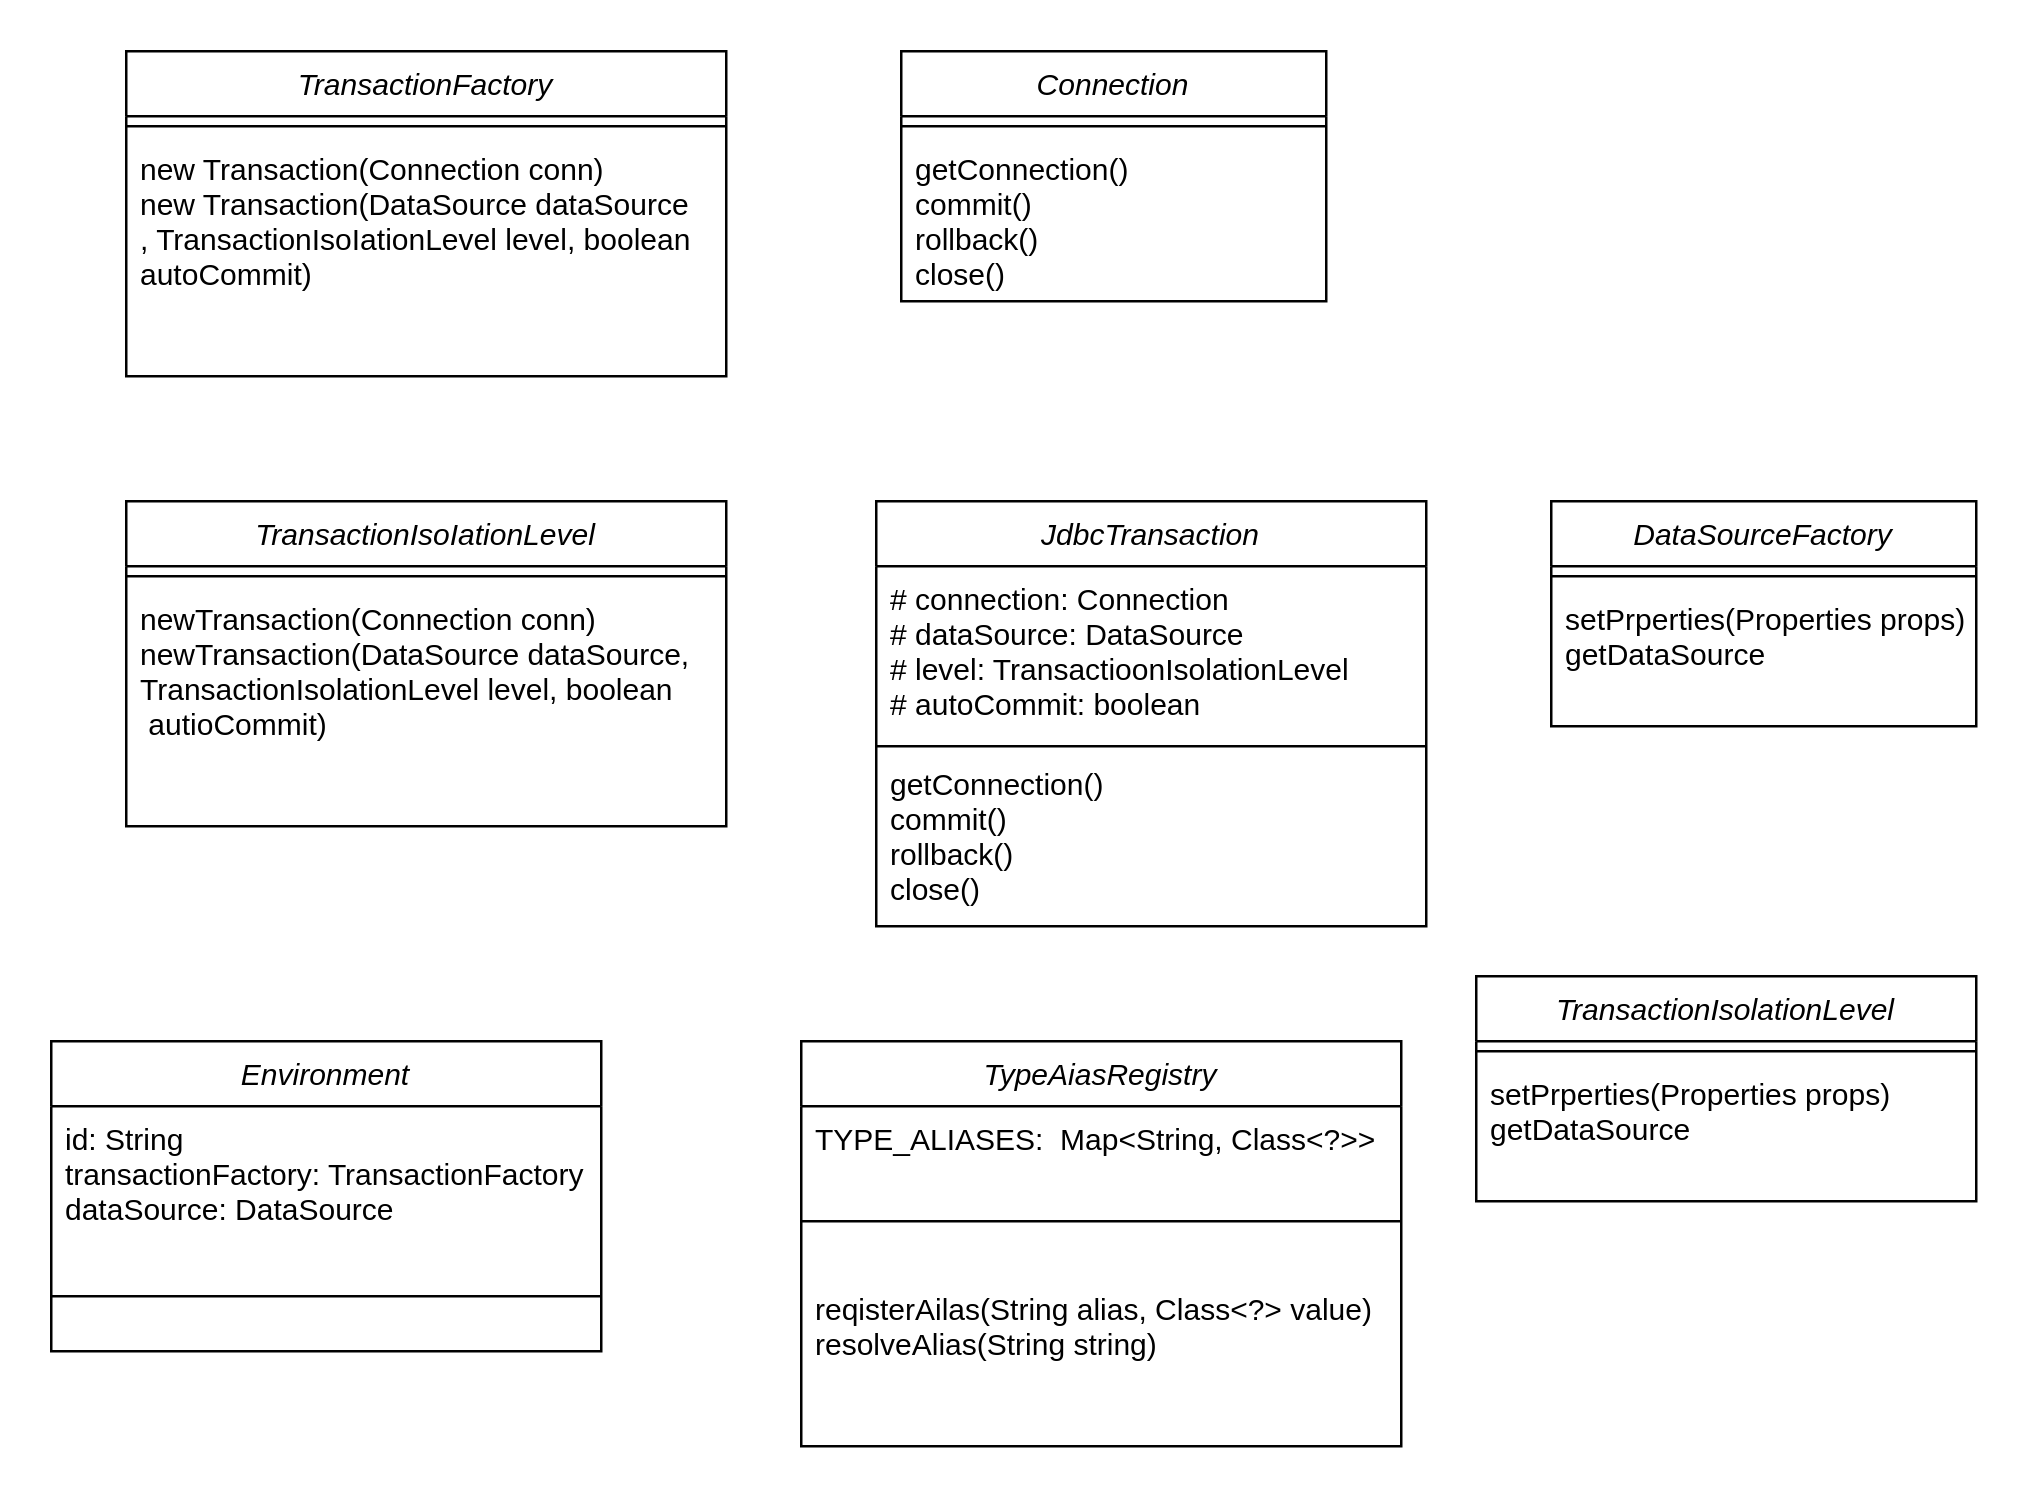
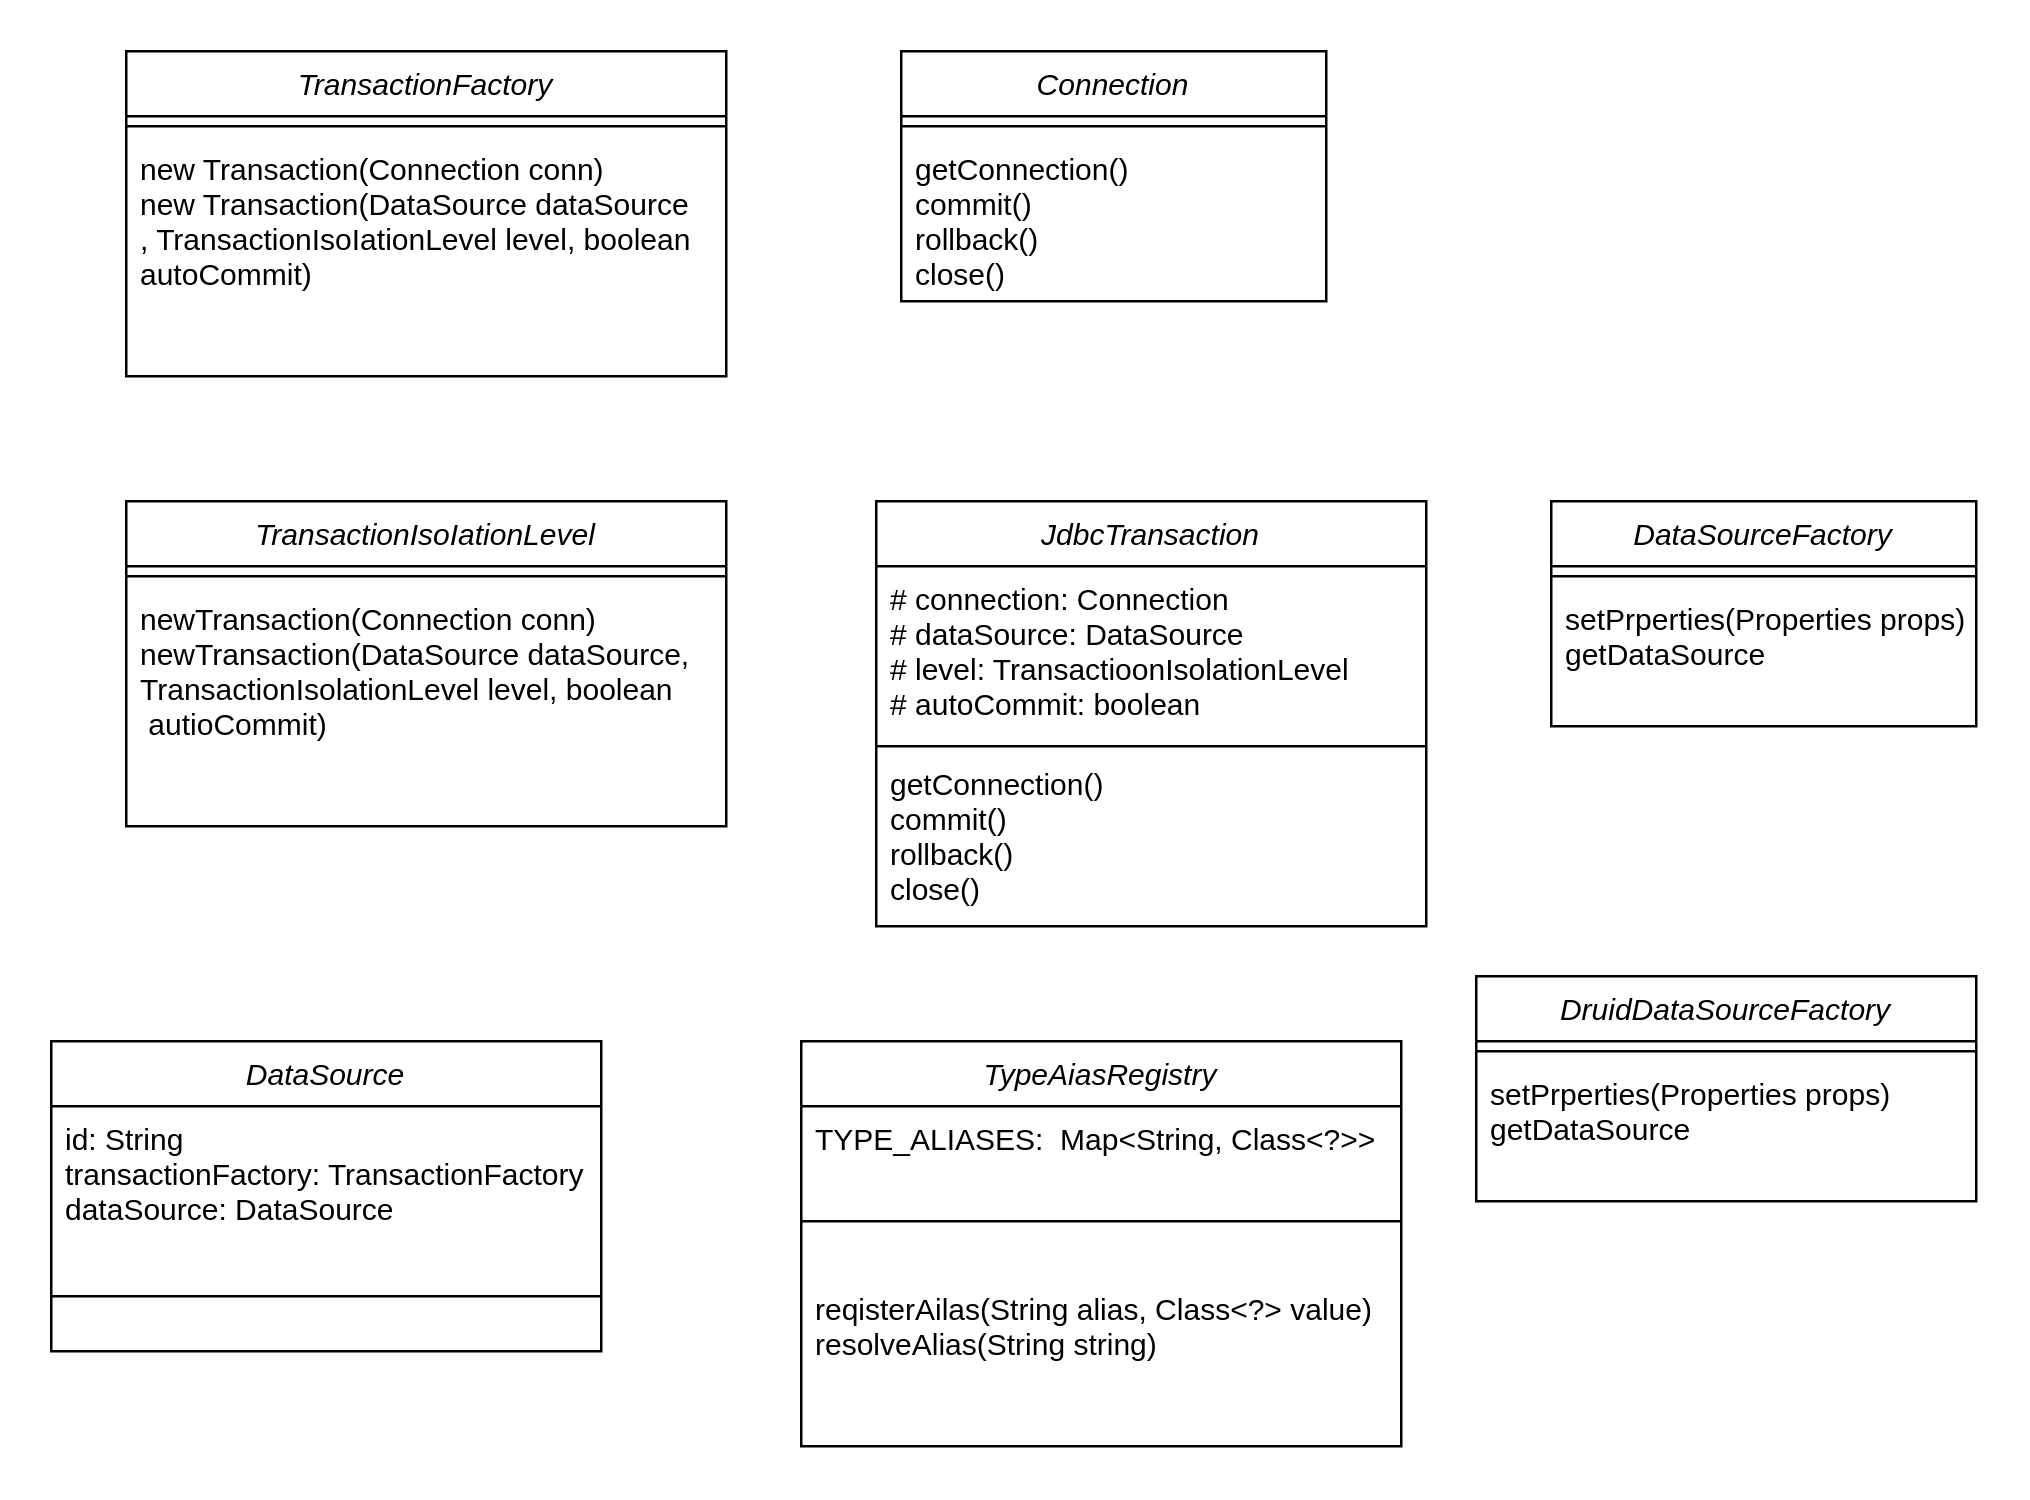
(1725, 1010) -> (1725, 1010)
(325, 1075) -> (325, 1075)
